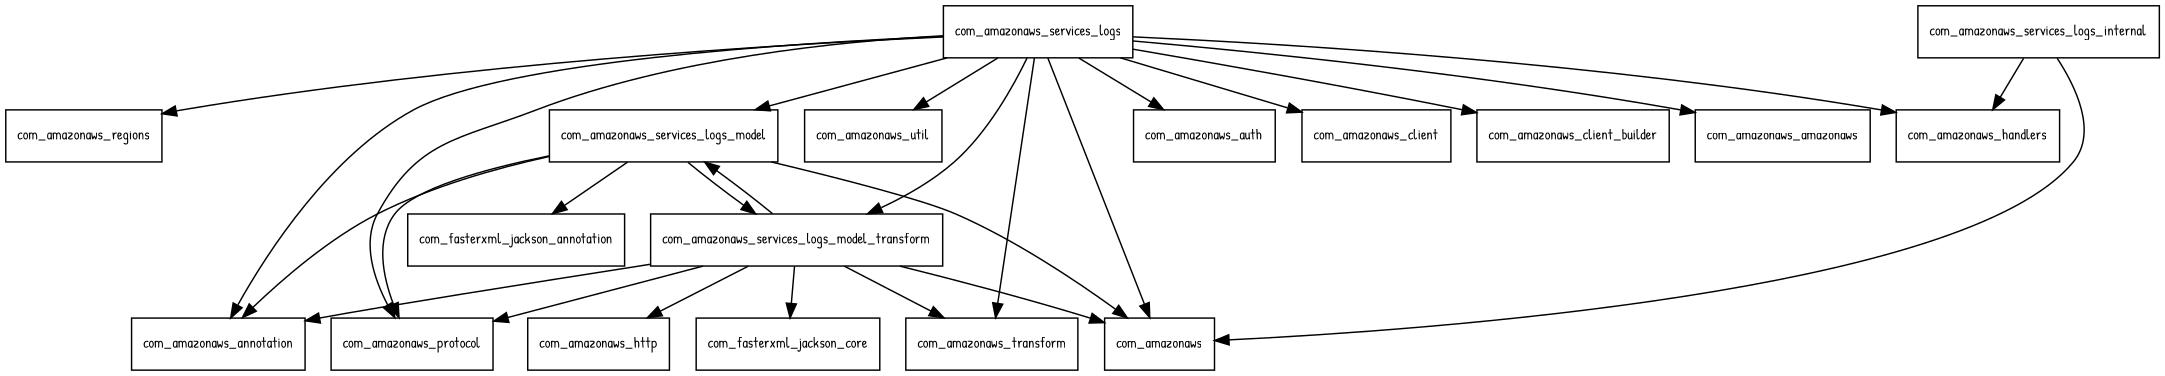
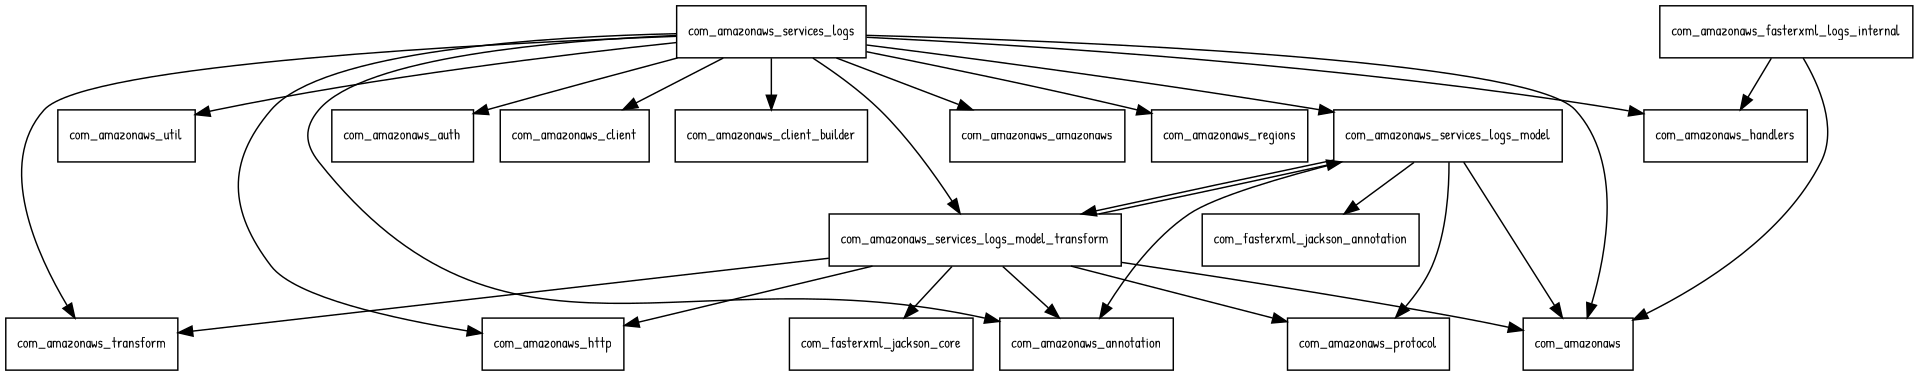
(2039, 32) -> (1786, 32)
(595, 90) -> (270, 111)
